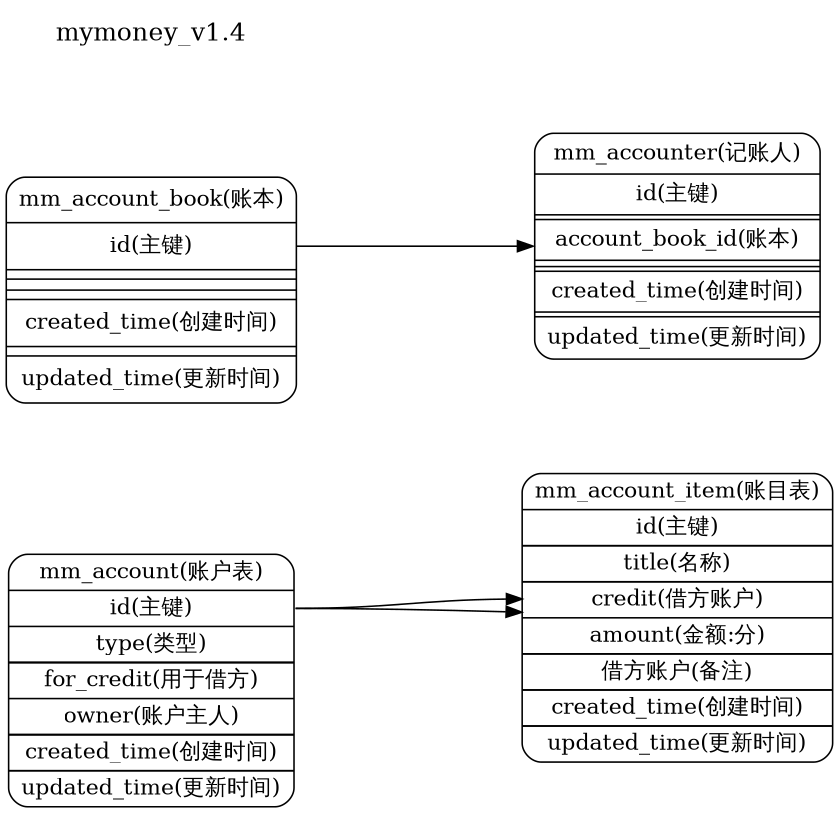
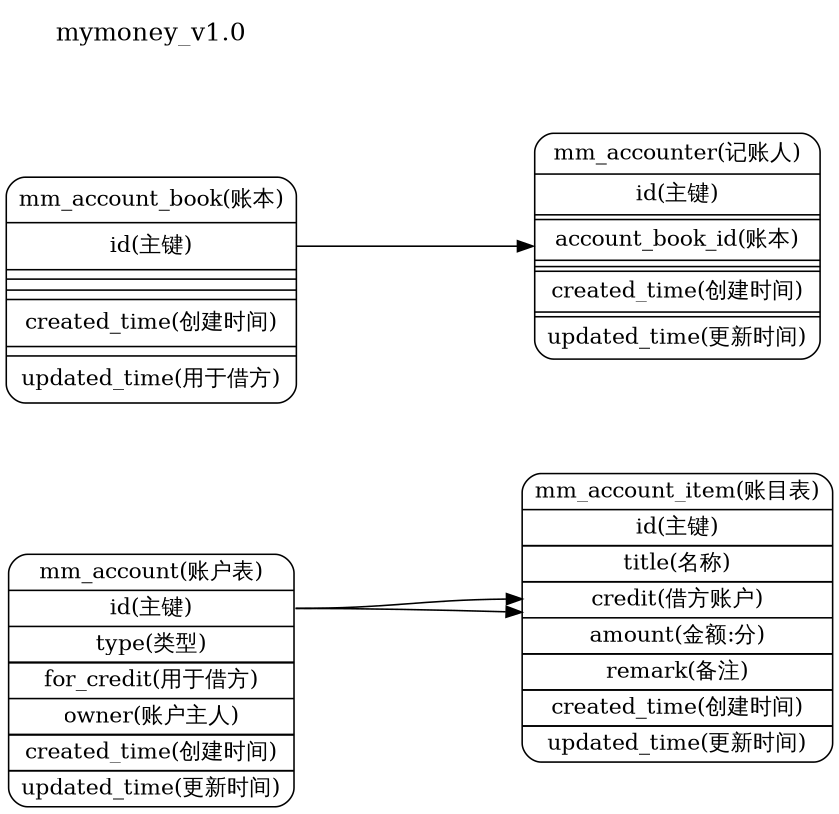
(151, 34) -> (151, 34)
(151, 379) -> (151, 379)
(677, 671) -> (677, 671)
